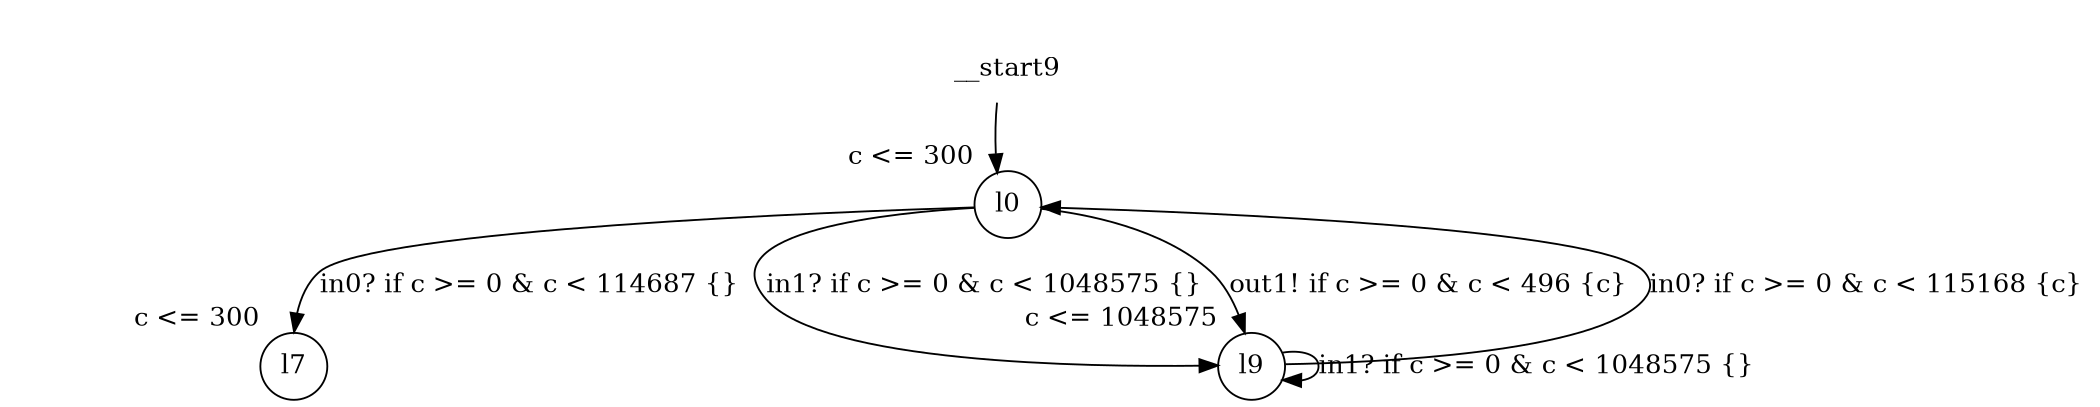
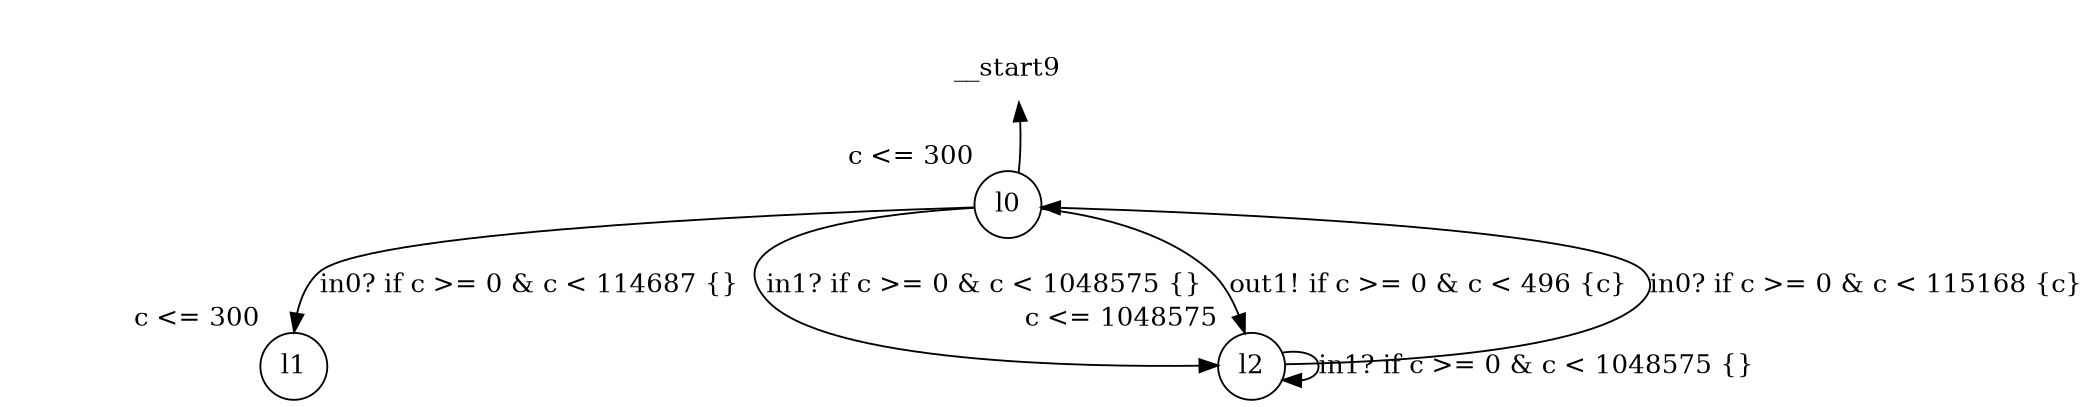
(996, 128) -> (1020, 147)
(294, 366) -> (294, 366)
(1252, 366) -> (1252, 366)
